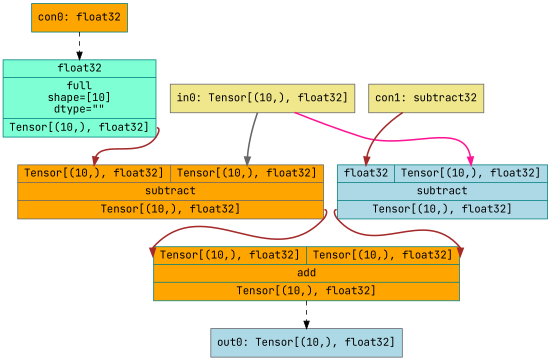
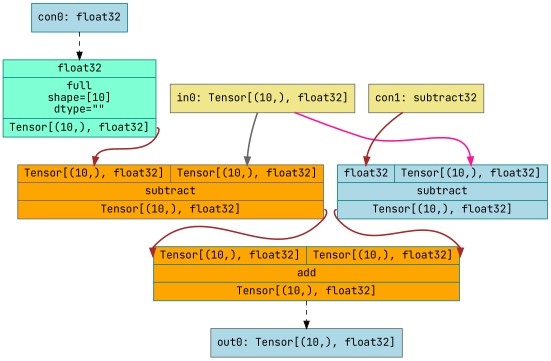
(80, 18) -> (80, 18)
